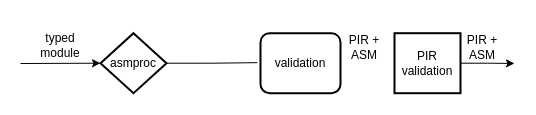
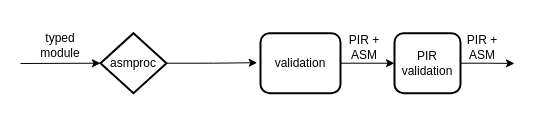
(252, 63) -> (249, 63)
none -> (364, 63)
(428, 63) -> (428, 63)
